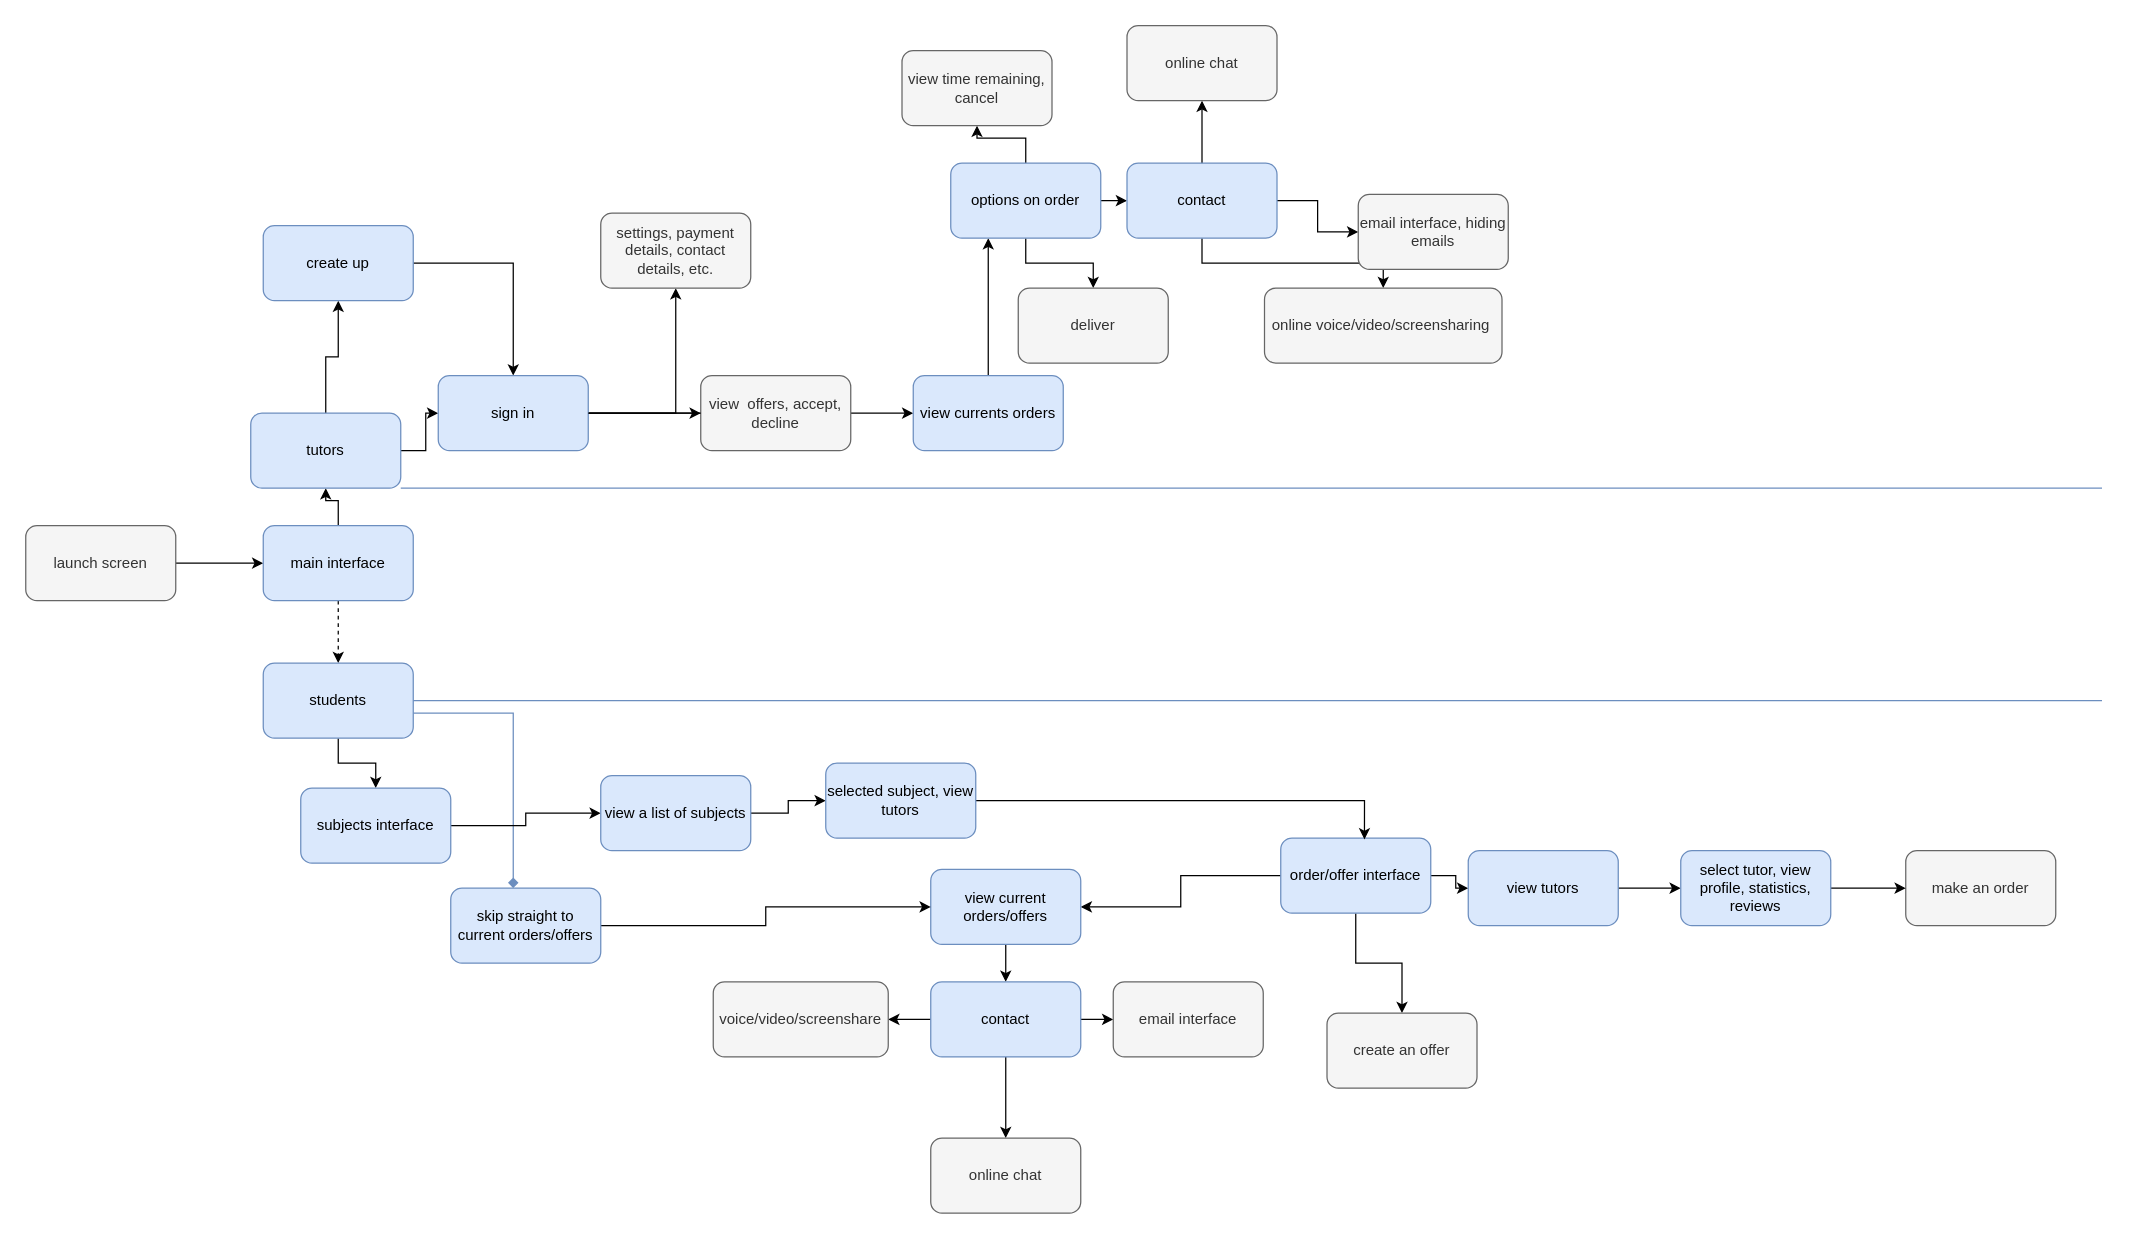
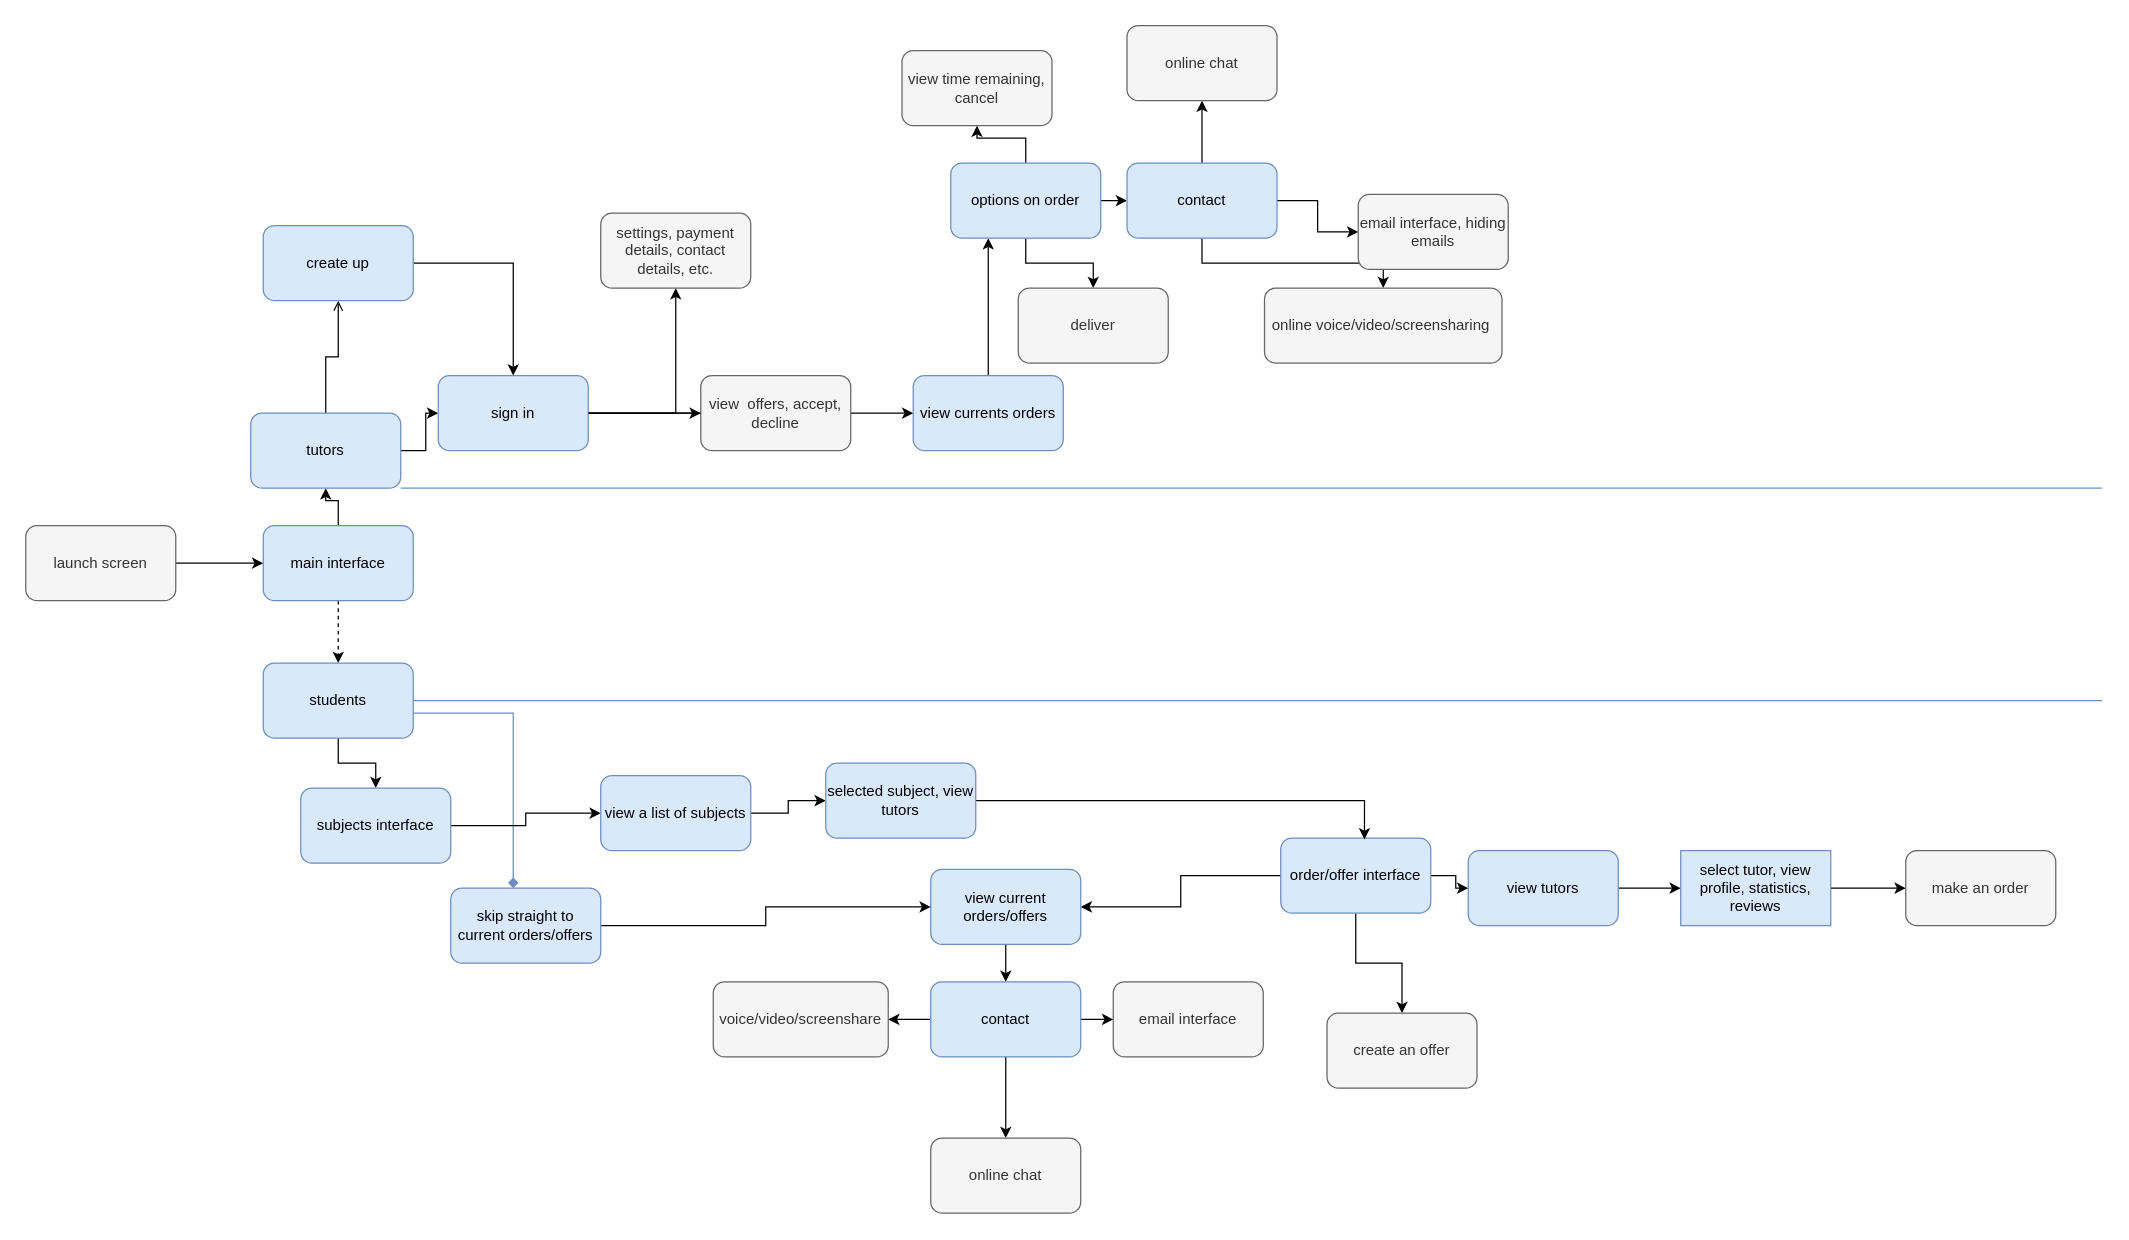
(338, 311) -> (338, 307)
(1756, 888) -> (1756, 888)
